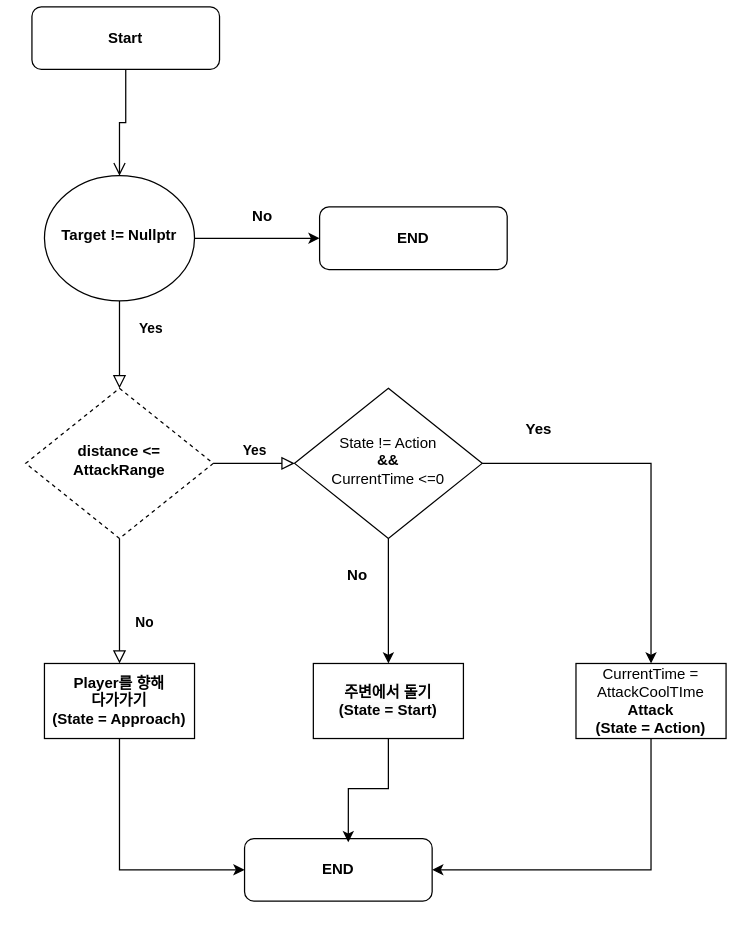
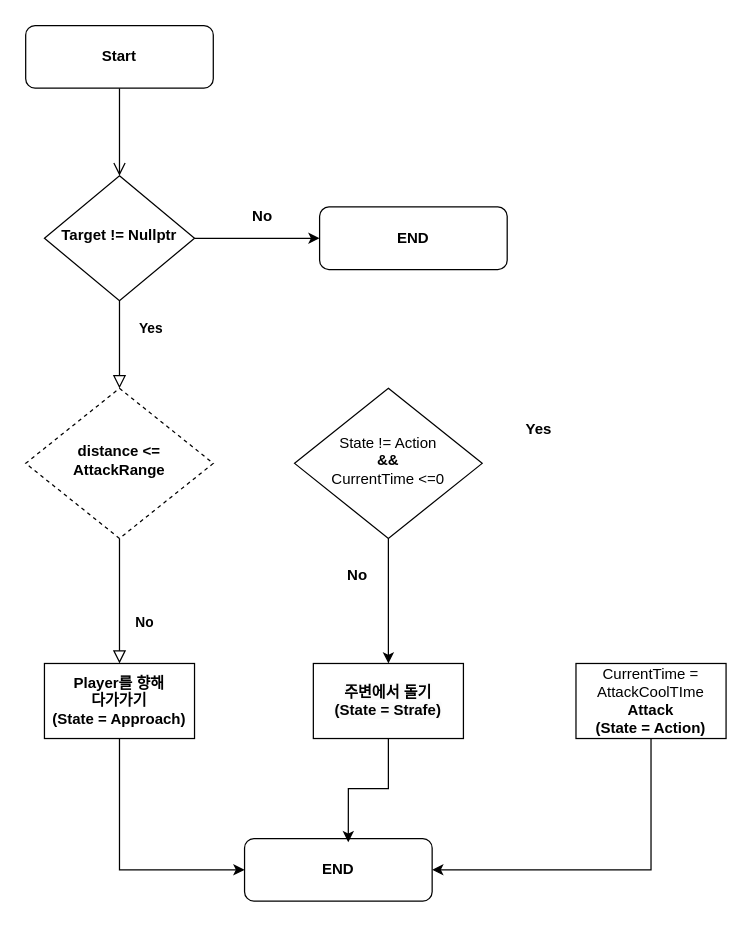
(126, 38) -> (119, 57)
(119, 238) -> (119, 238)
(247, 463) -> none
(651, 475) -> none
(388, 701) -> (388, 701)
